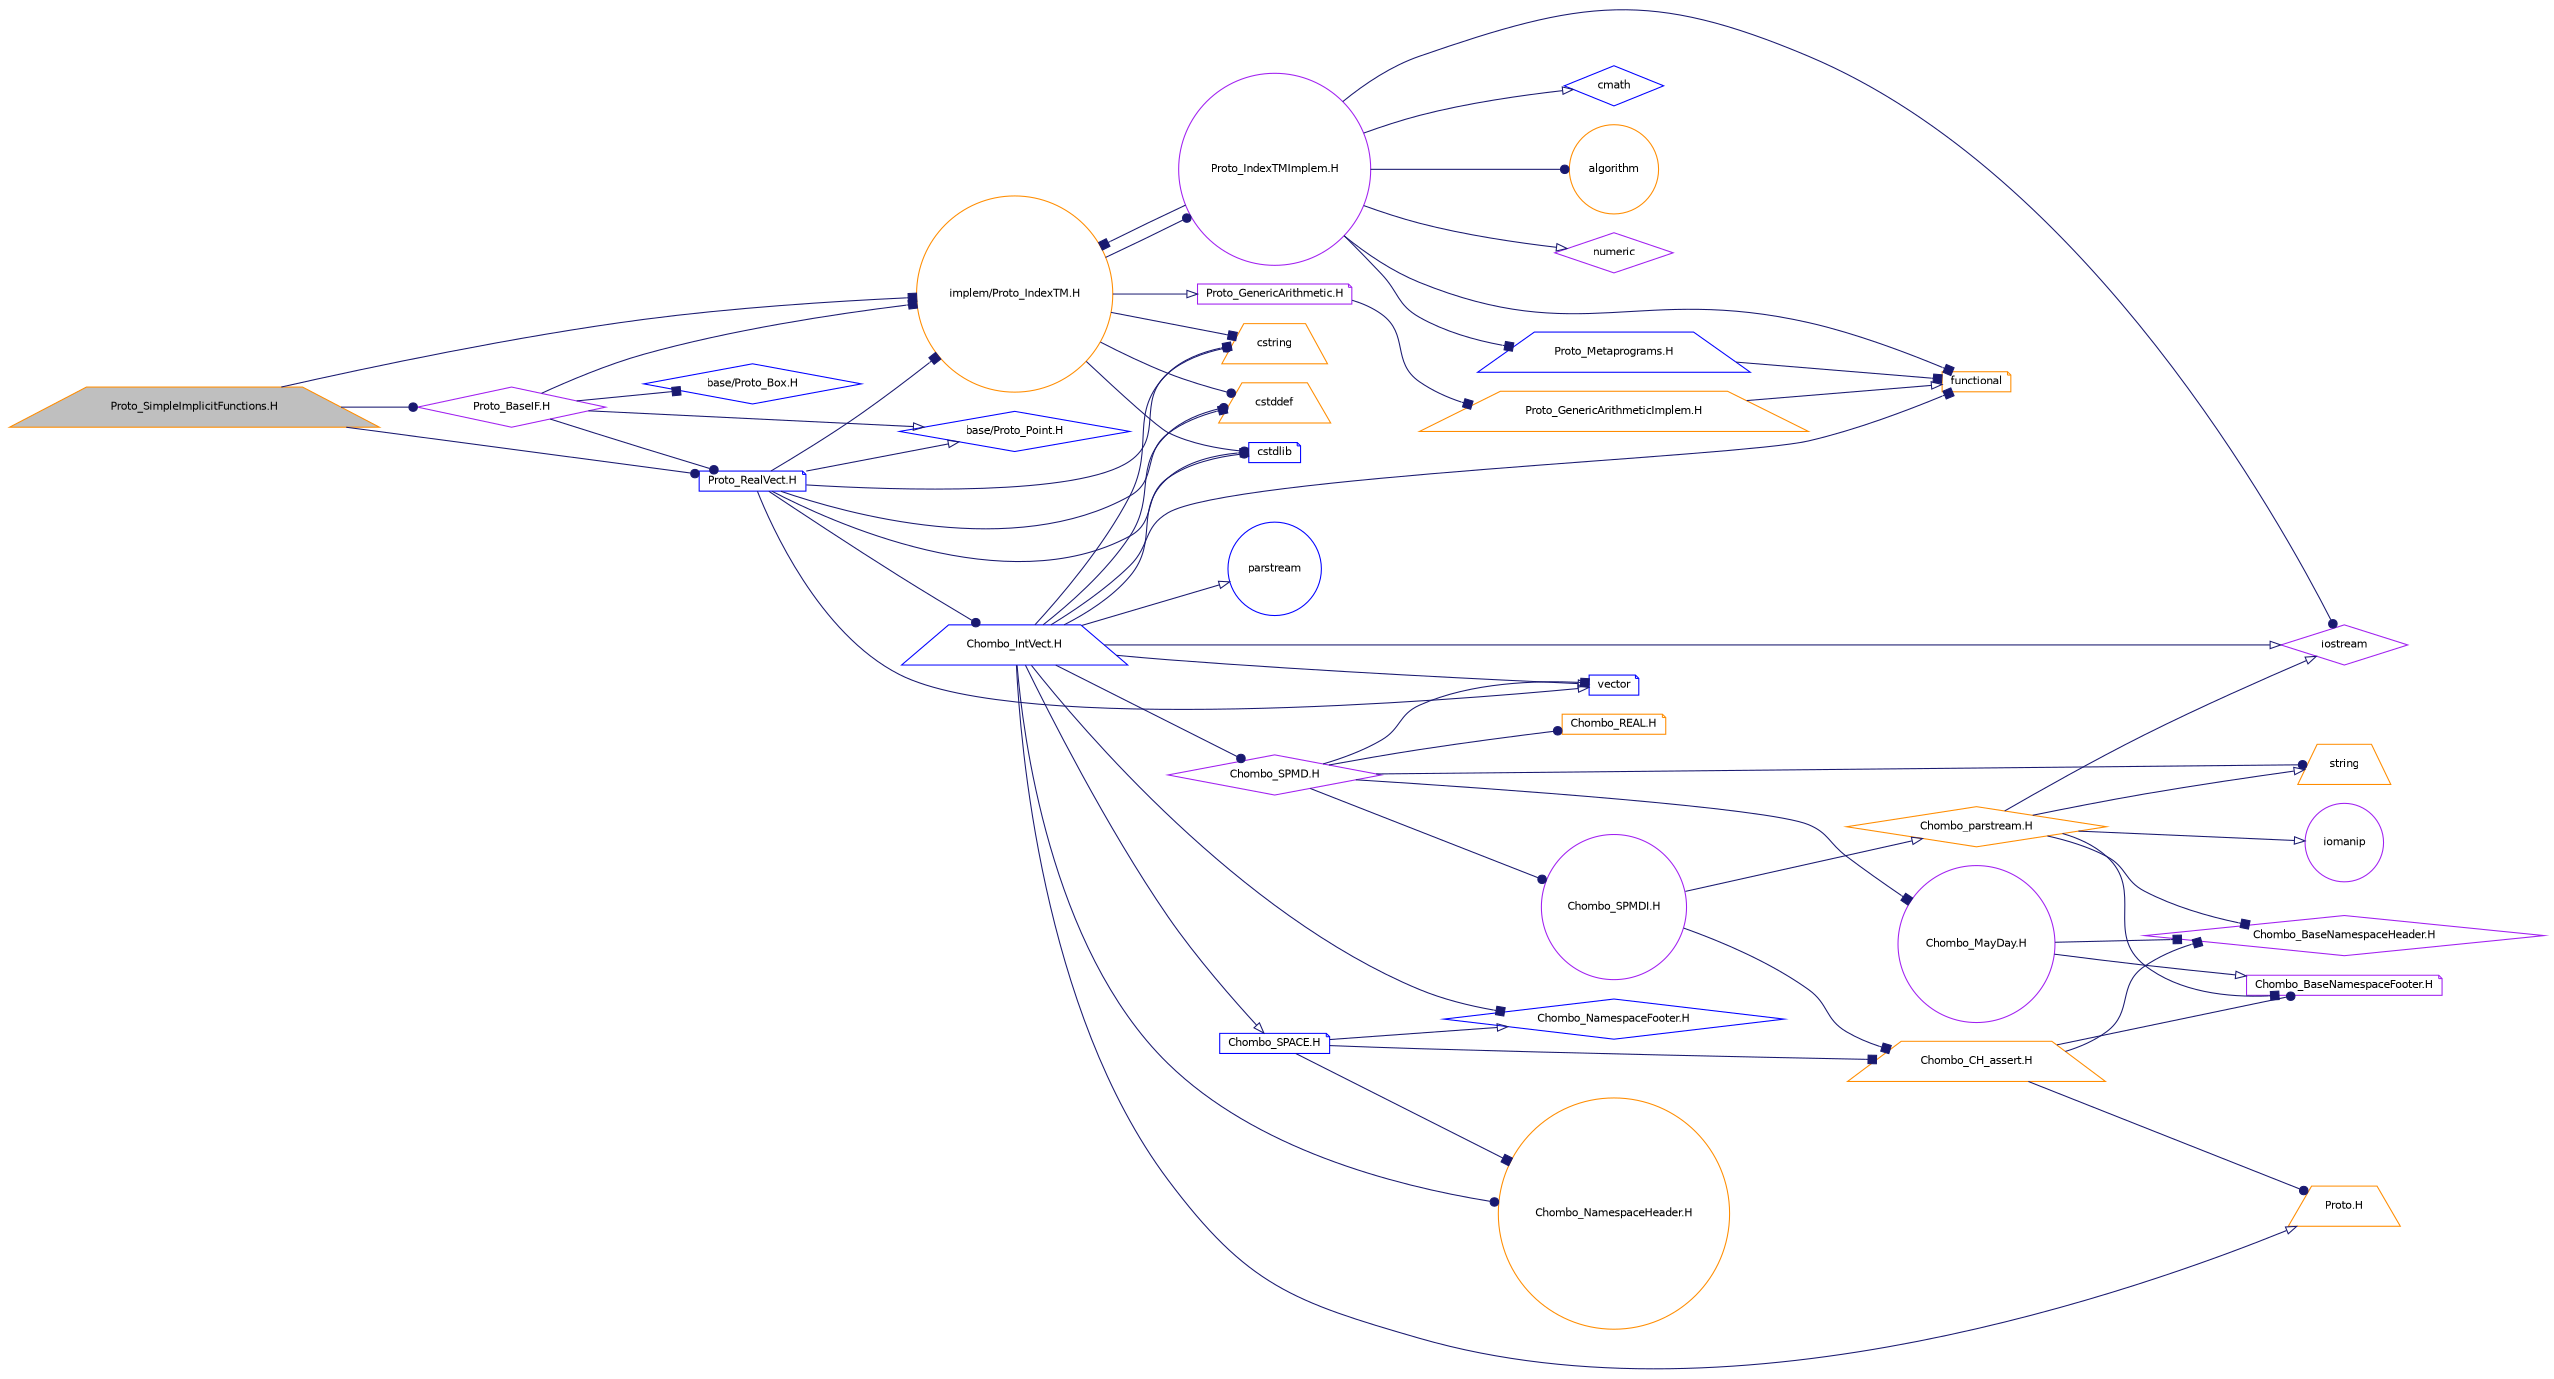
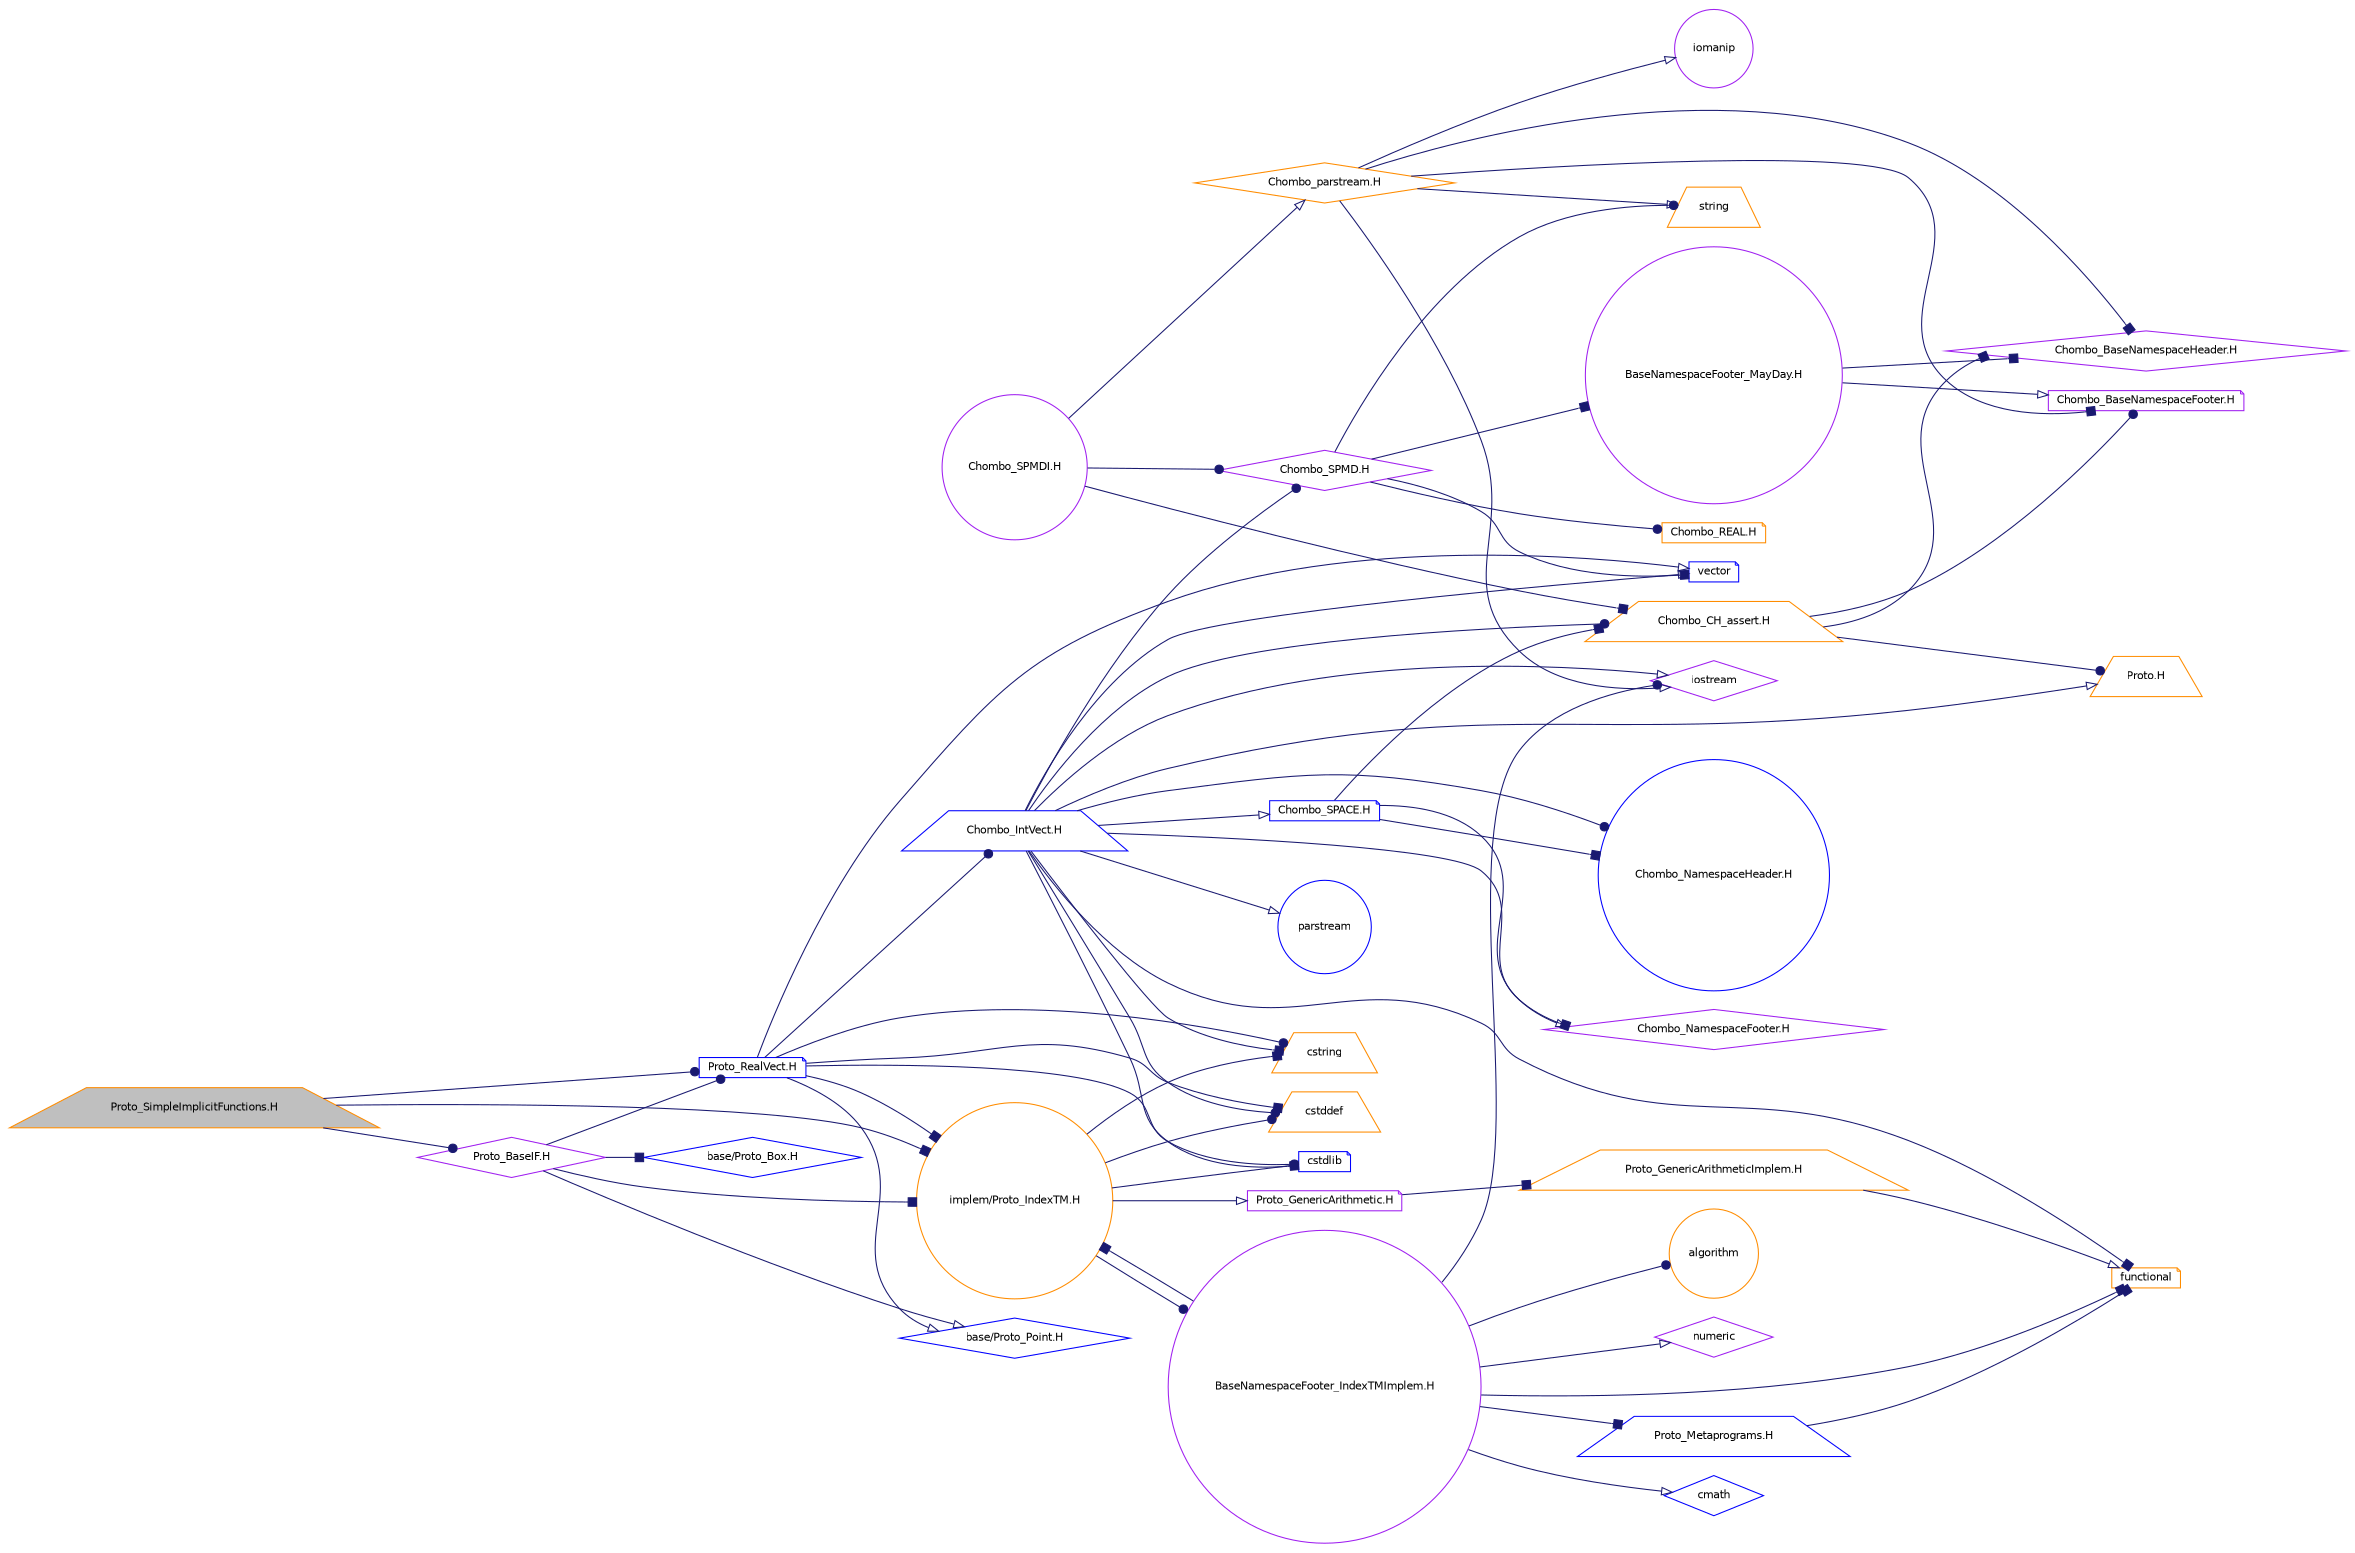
(1275, 169) -> (1325, 1387)
none -> (1285, 648)
(1424, 833) -> (1151, 469)
(1976, 944) -> (1714, 375)
(1614, 1019) -> (1714, 1030)
(1614, 1214) -> (1714, 875)
